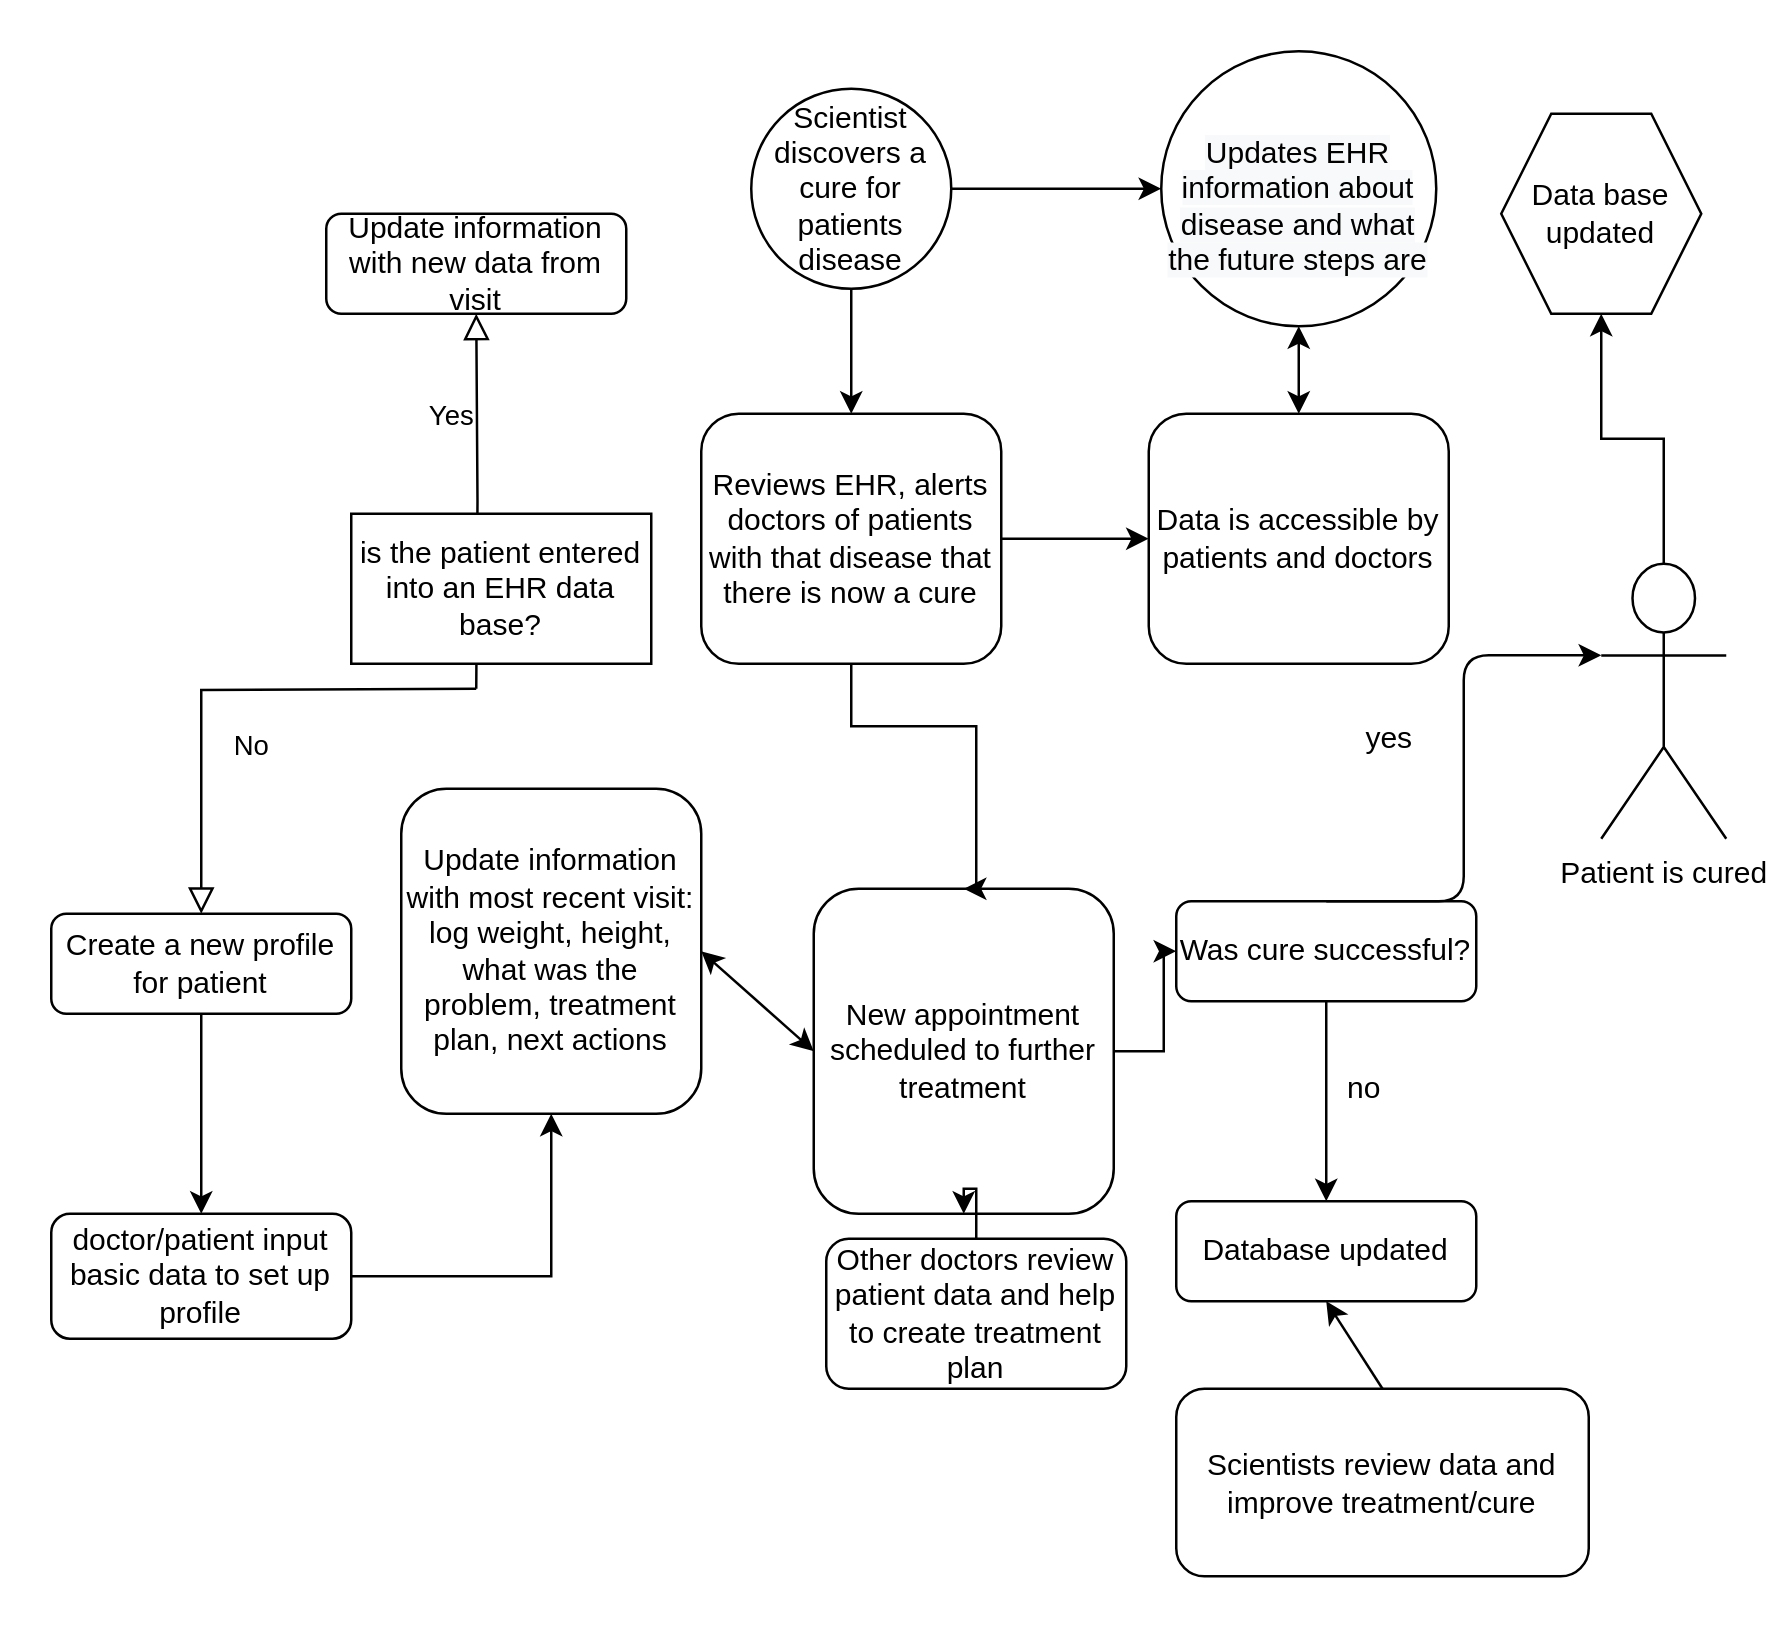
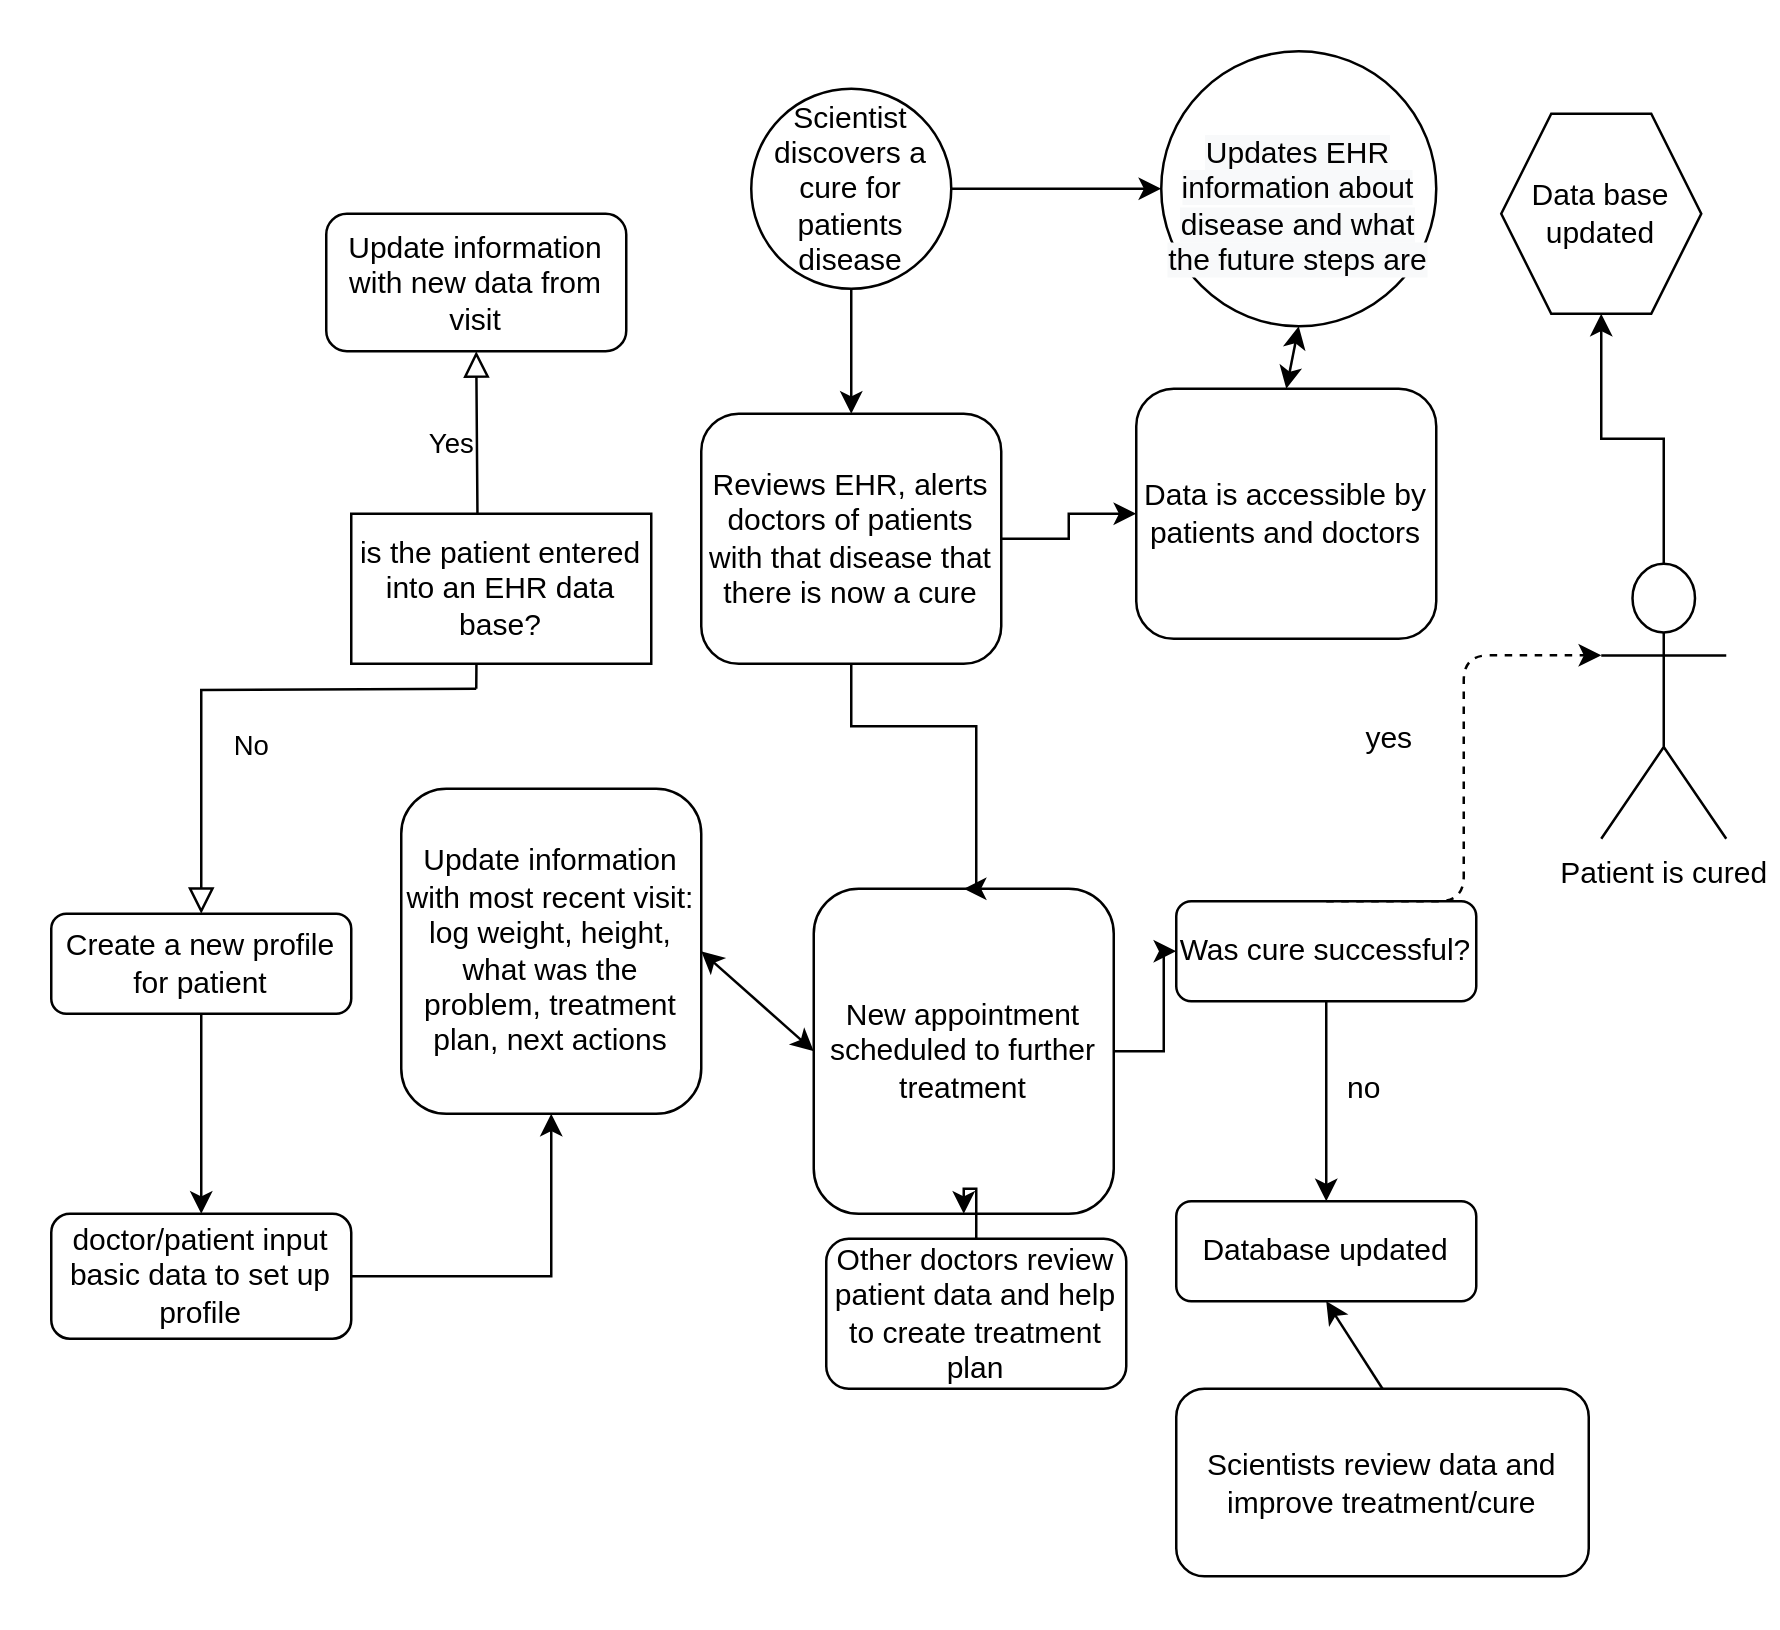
(476, 264) -> (476, 283)
(1299, 539) -> (1286, 514)
(1464, 731) -> (1464, 731)
